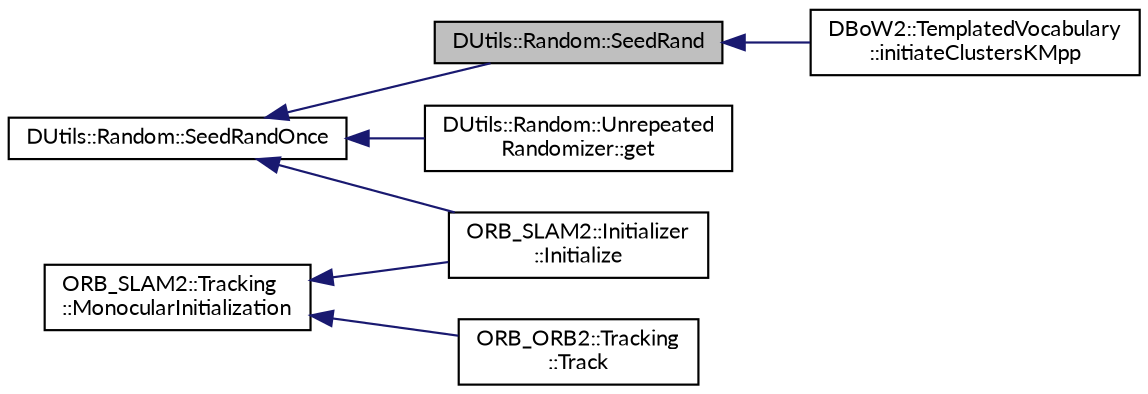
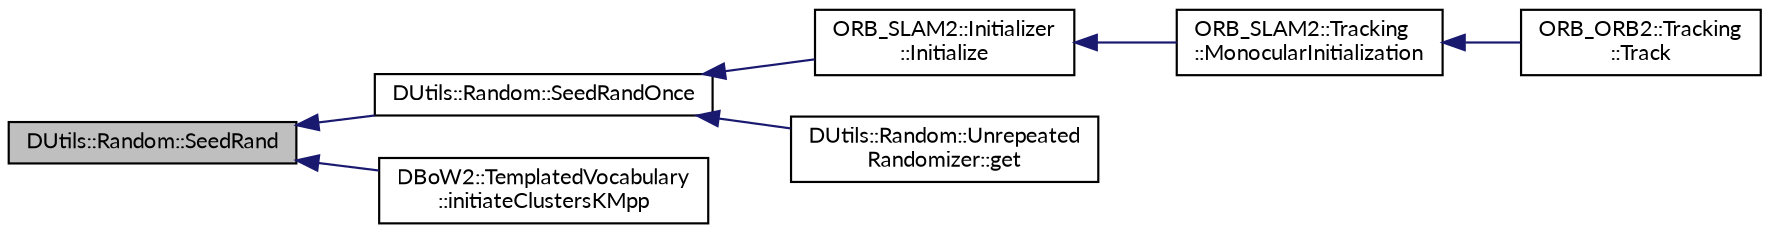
(389, 88) -> (347, 119)
(391, 270) -> (1137, 42)
